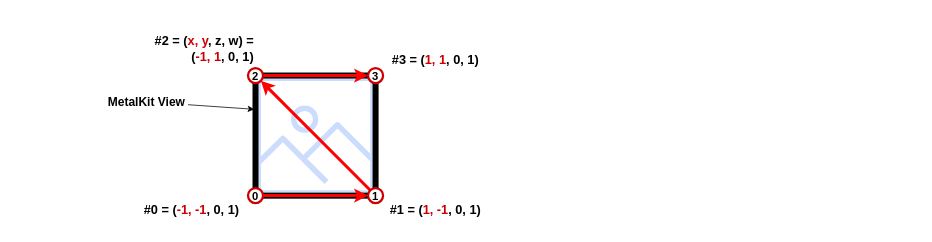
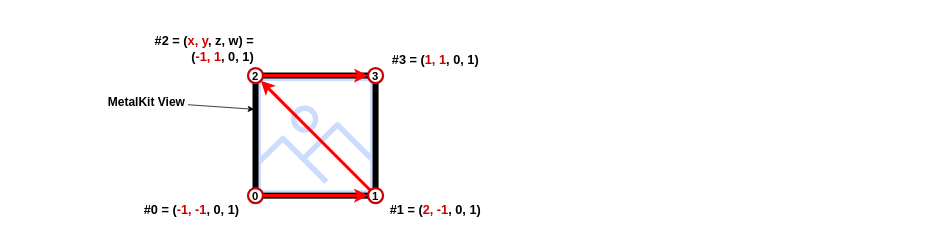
(435, 210) -> (435, 210)
